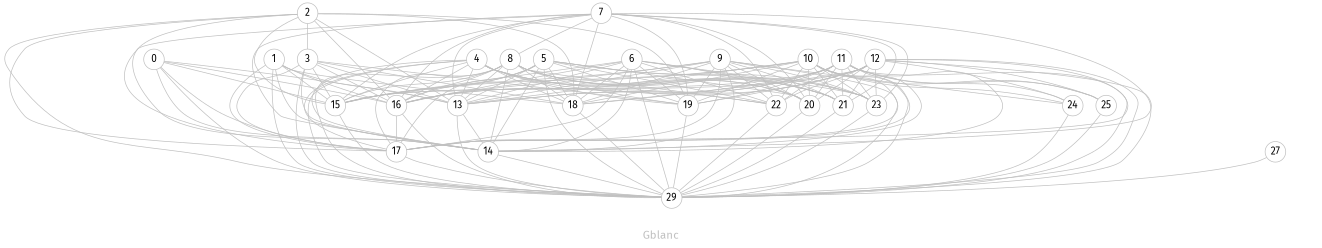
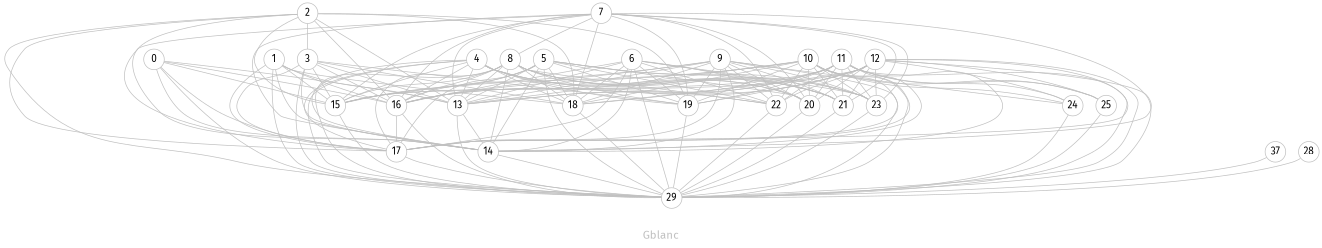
(483, 80) -> none
(1275, 152) -> (1275, 152)
none -> (1309, 152)
